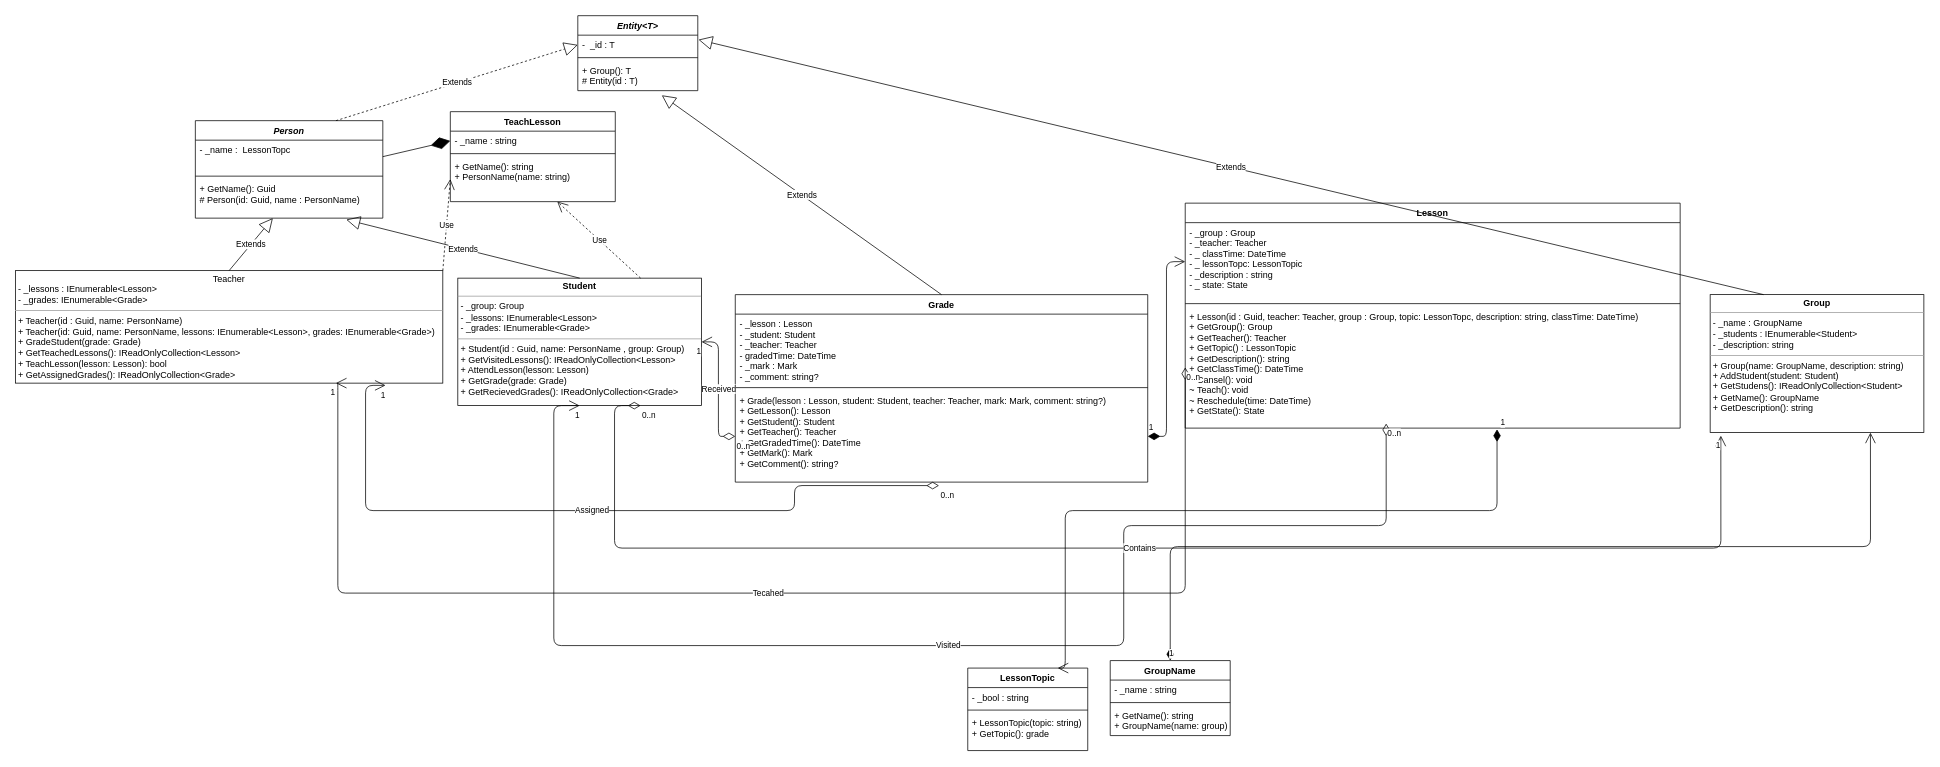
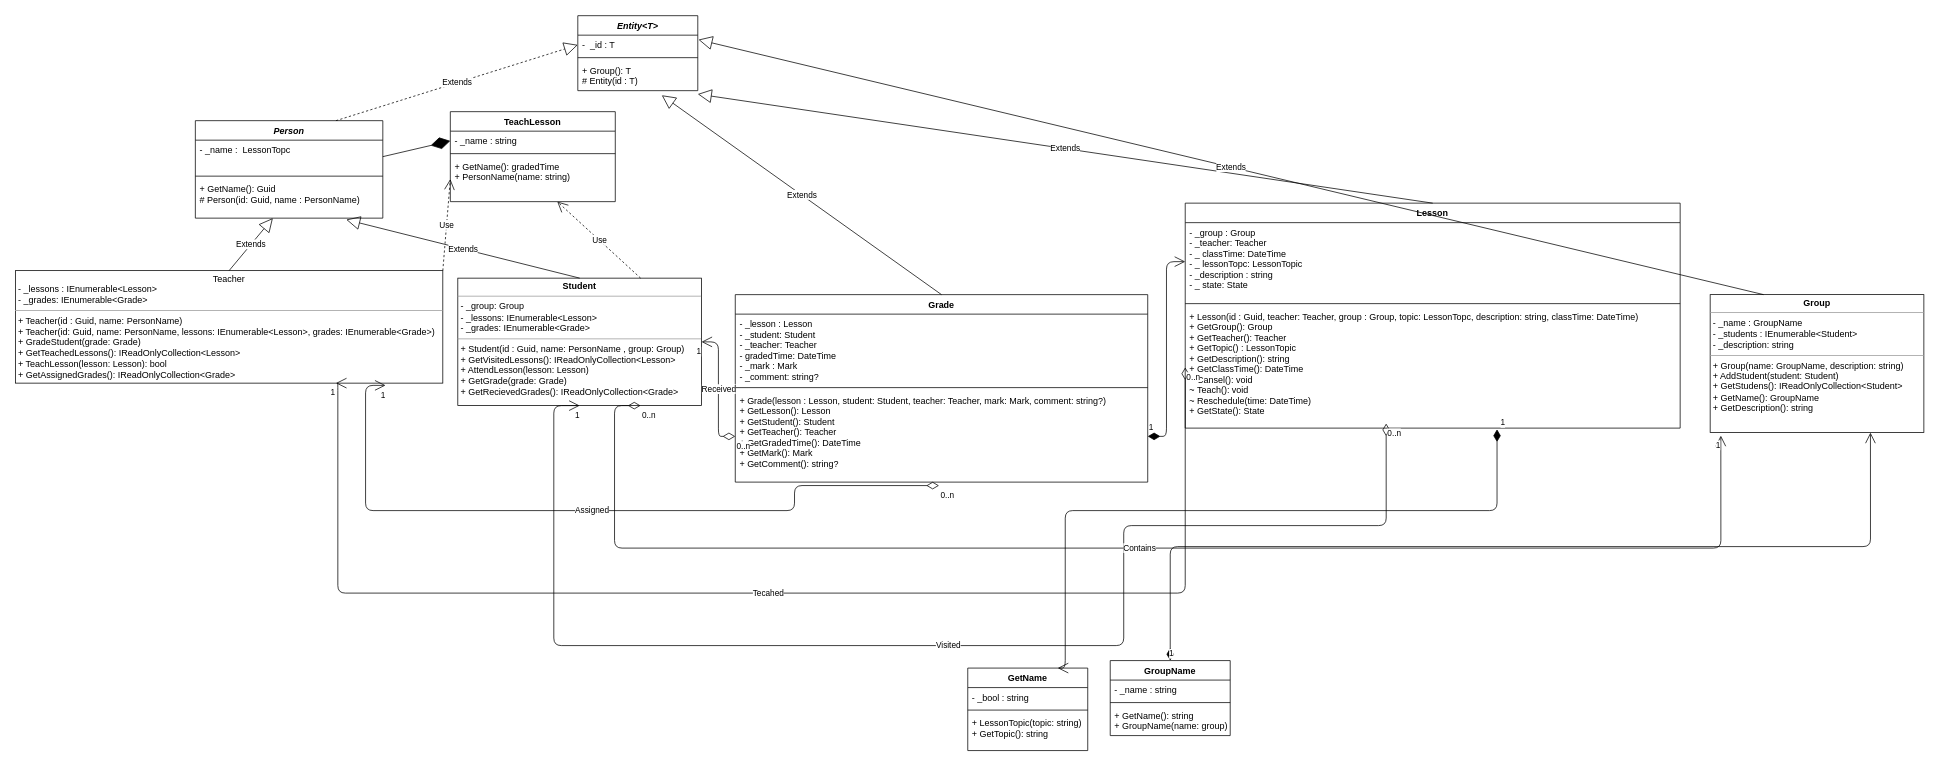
none -> (1001, 139)
(498, 167) -> (508, 167)
(1028, 678) -> (1028, 678)
(1036, 723) -> (1036, 723)
